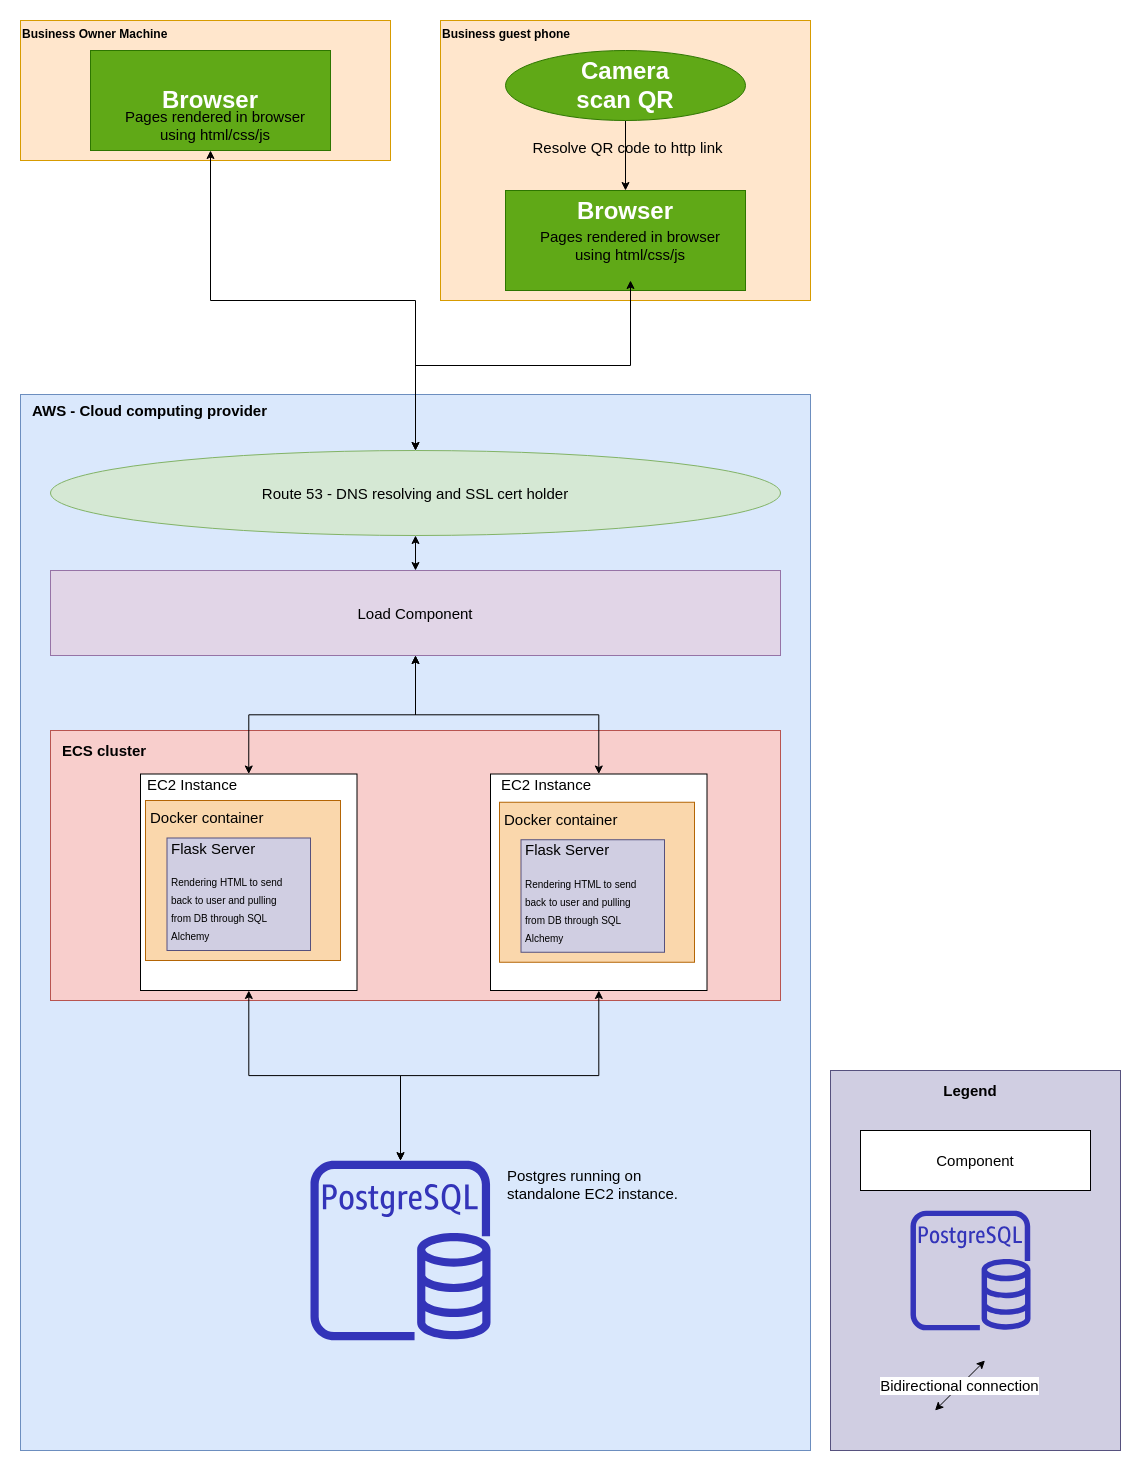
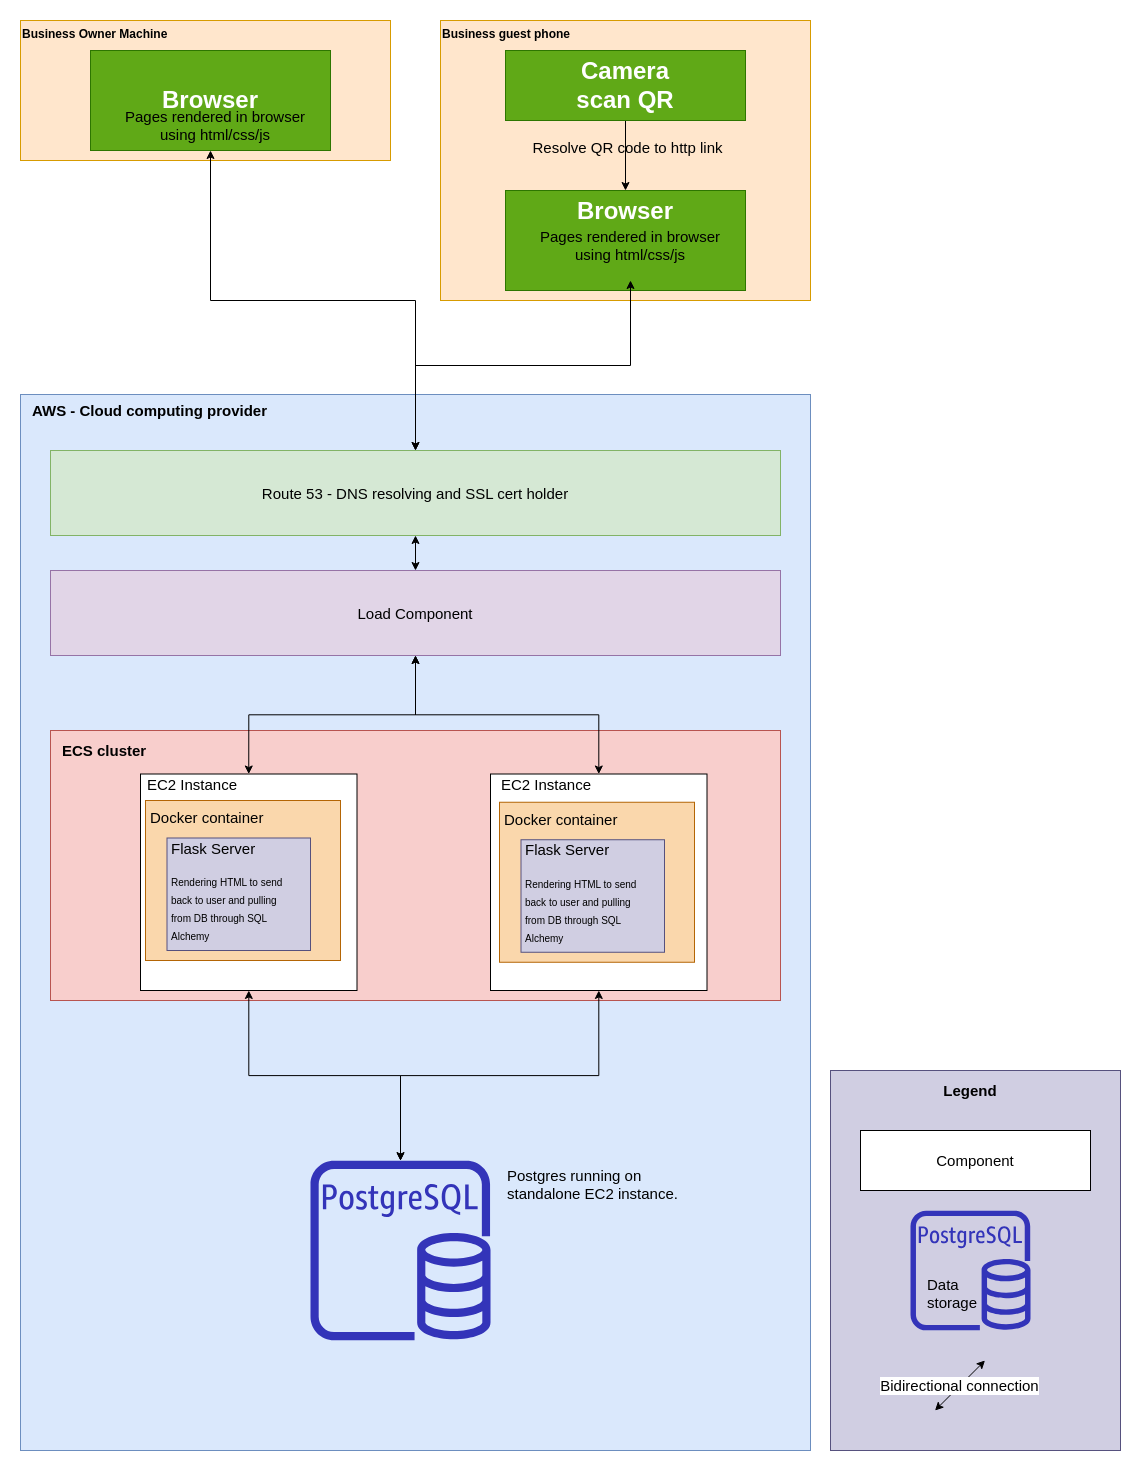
(626, 86) -> (626, 86)
(416, 493) -> (416, 493)
none -> (955, 1285)
